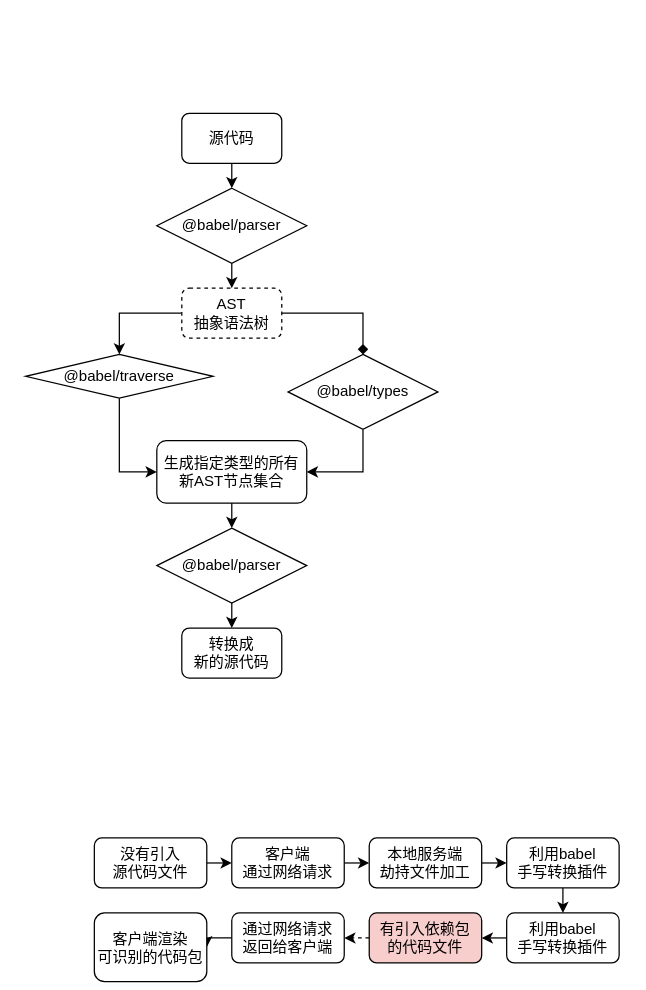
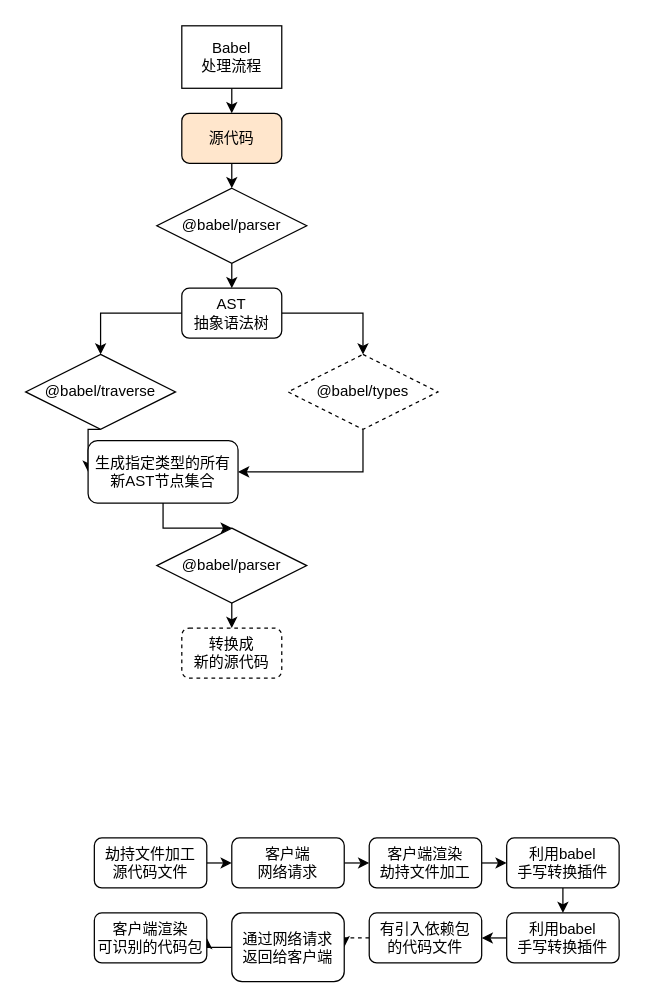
none -> (232, 57)
none -> (232, 96)
(232, 138) -> (232, 138)
(232, 313) -> (232, 313)
(363, 344) -> (363, 344)
(119, 376) -> (101, 392)
(363, 392) -> (363, 392)
(232, 472) -> (163, 472)
(232, 653) -> (232, 653)
(151, 863) -> (151, 863)
(288, 863) -> (288, 863)
(426, 863) -> (426, 863)
(288, 938) -> (288, 948)
(426, 938) -> (426, 938)
(151, 948) -> (151, 938)
